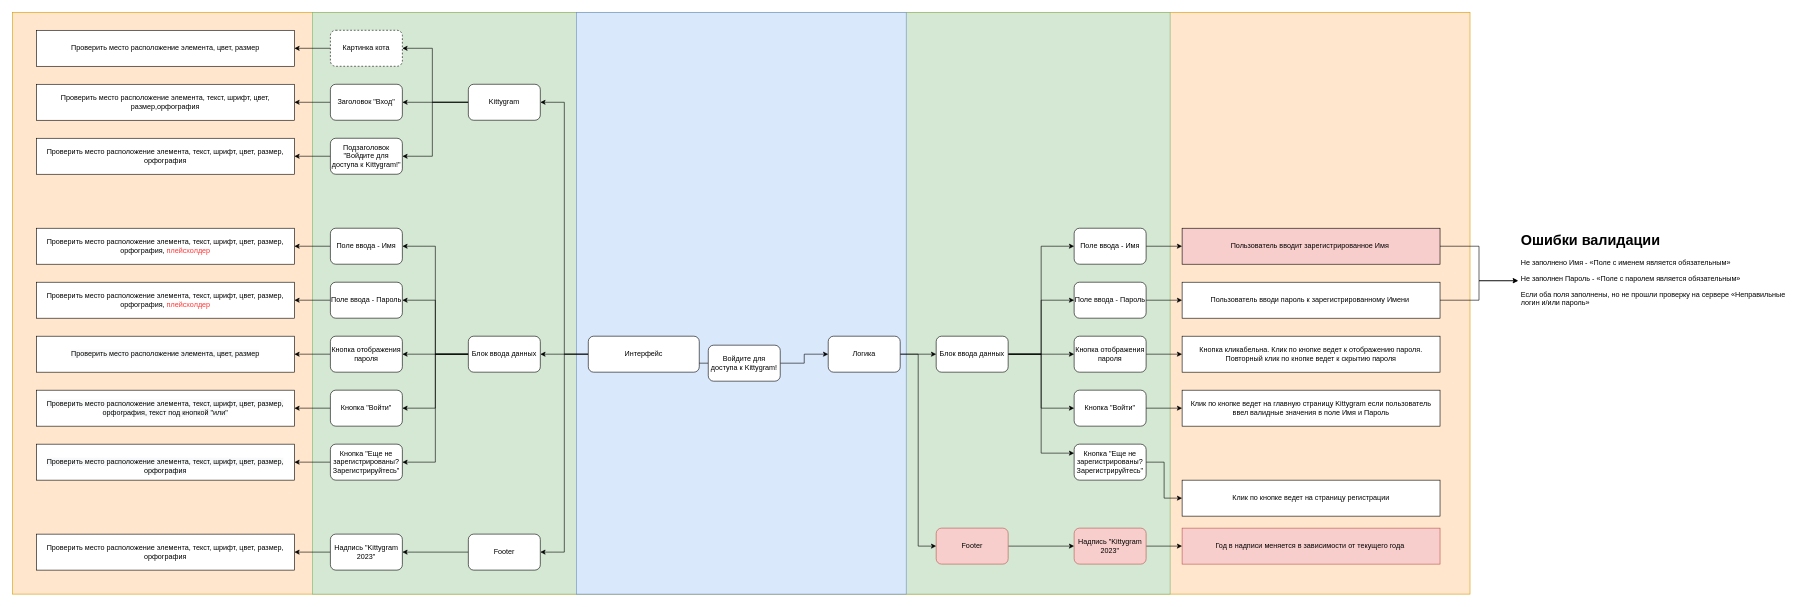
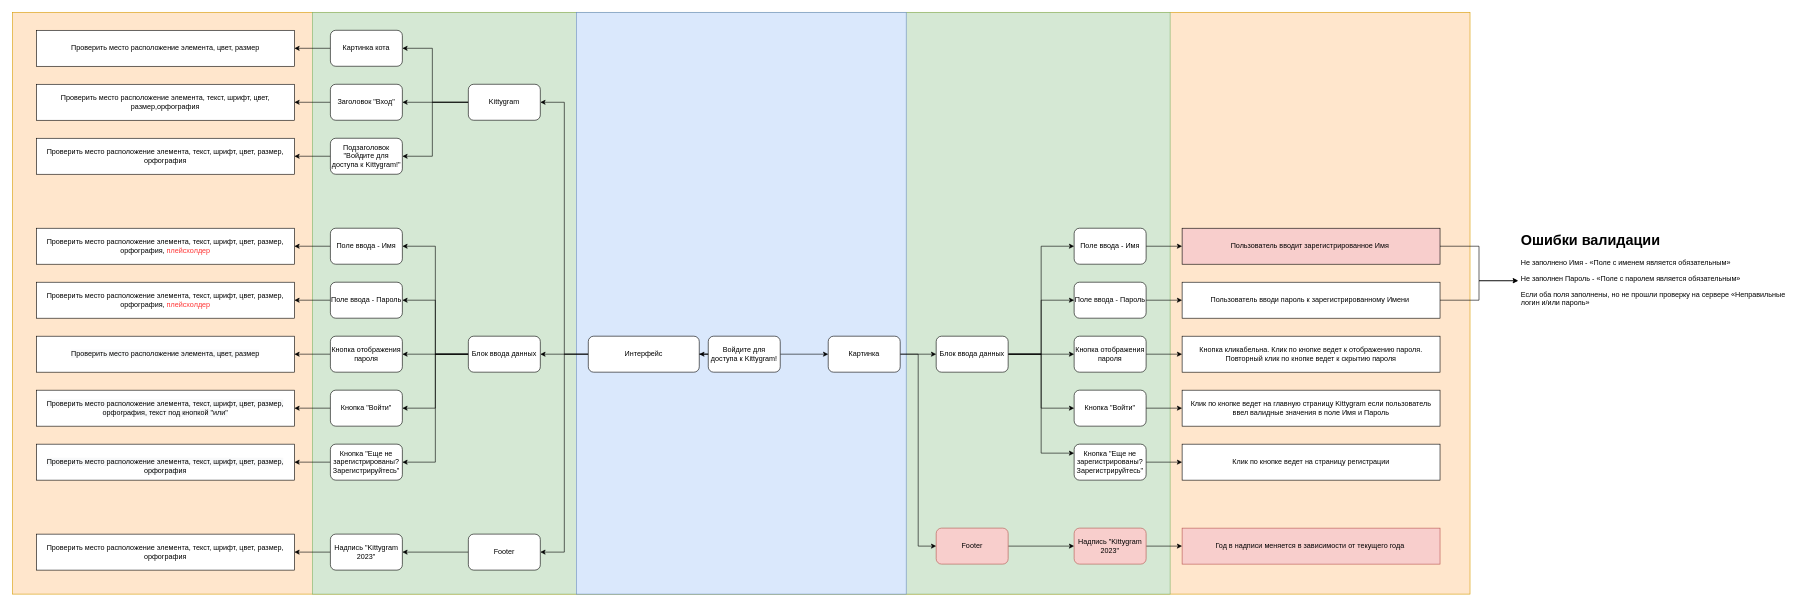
(366, 48) -> (366, 48)
(864, 354) -> (864, 354)
(744, 363) -> (744, 354)
(1311, 498) -> (1311, 462)
